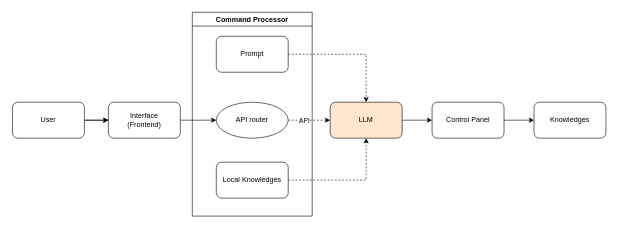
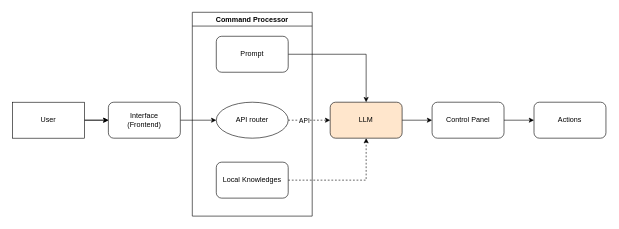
(349, 54) -> (349, 54)
(48, 120) -> (48, 120)
(570, 120) -> (570, 120)
